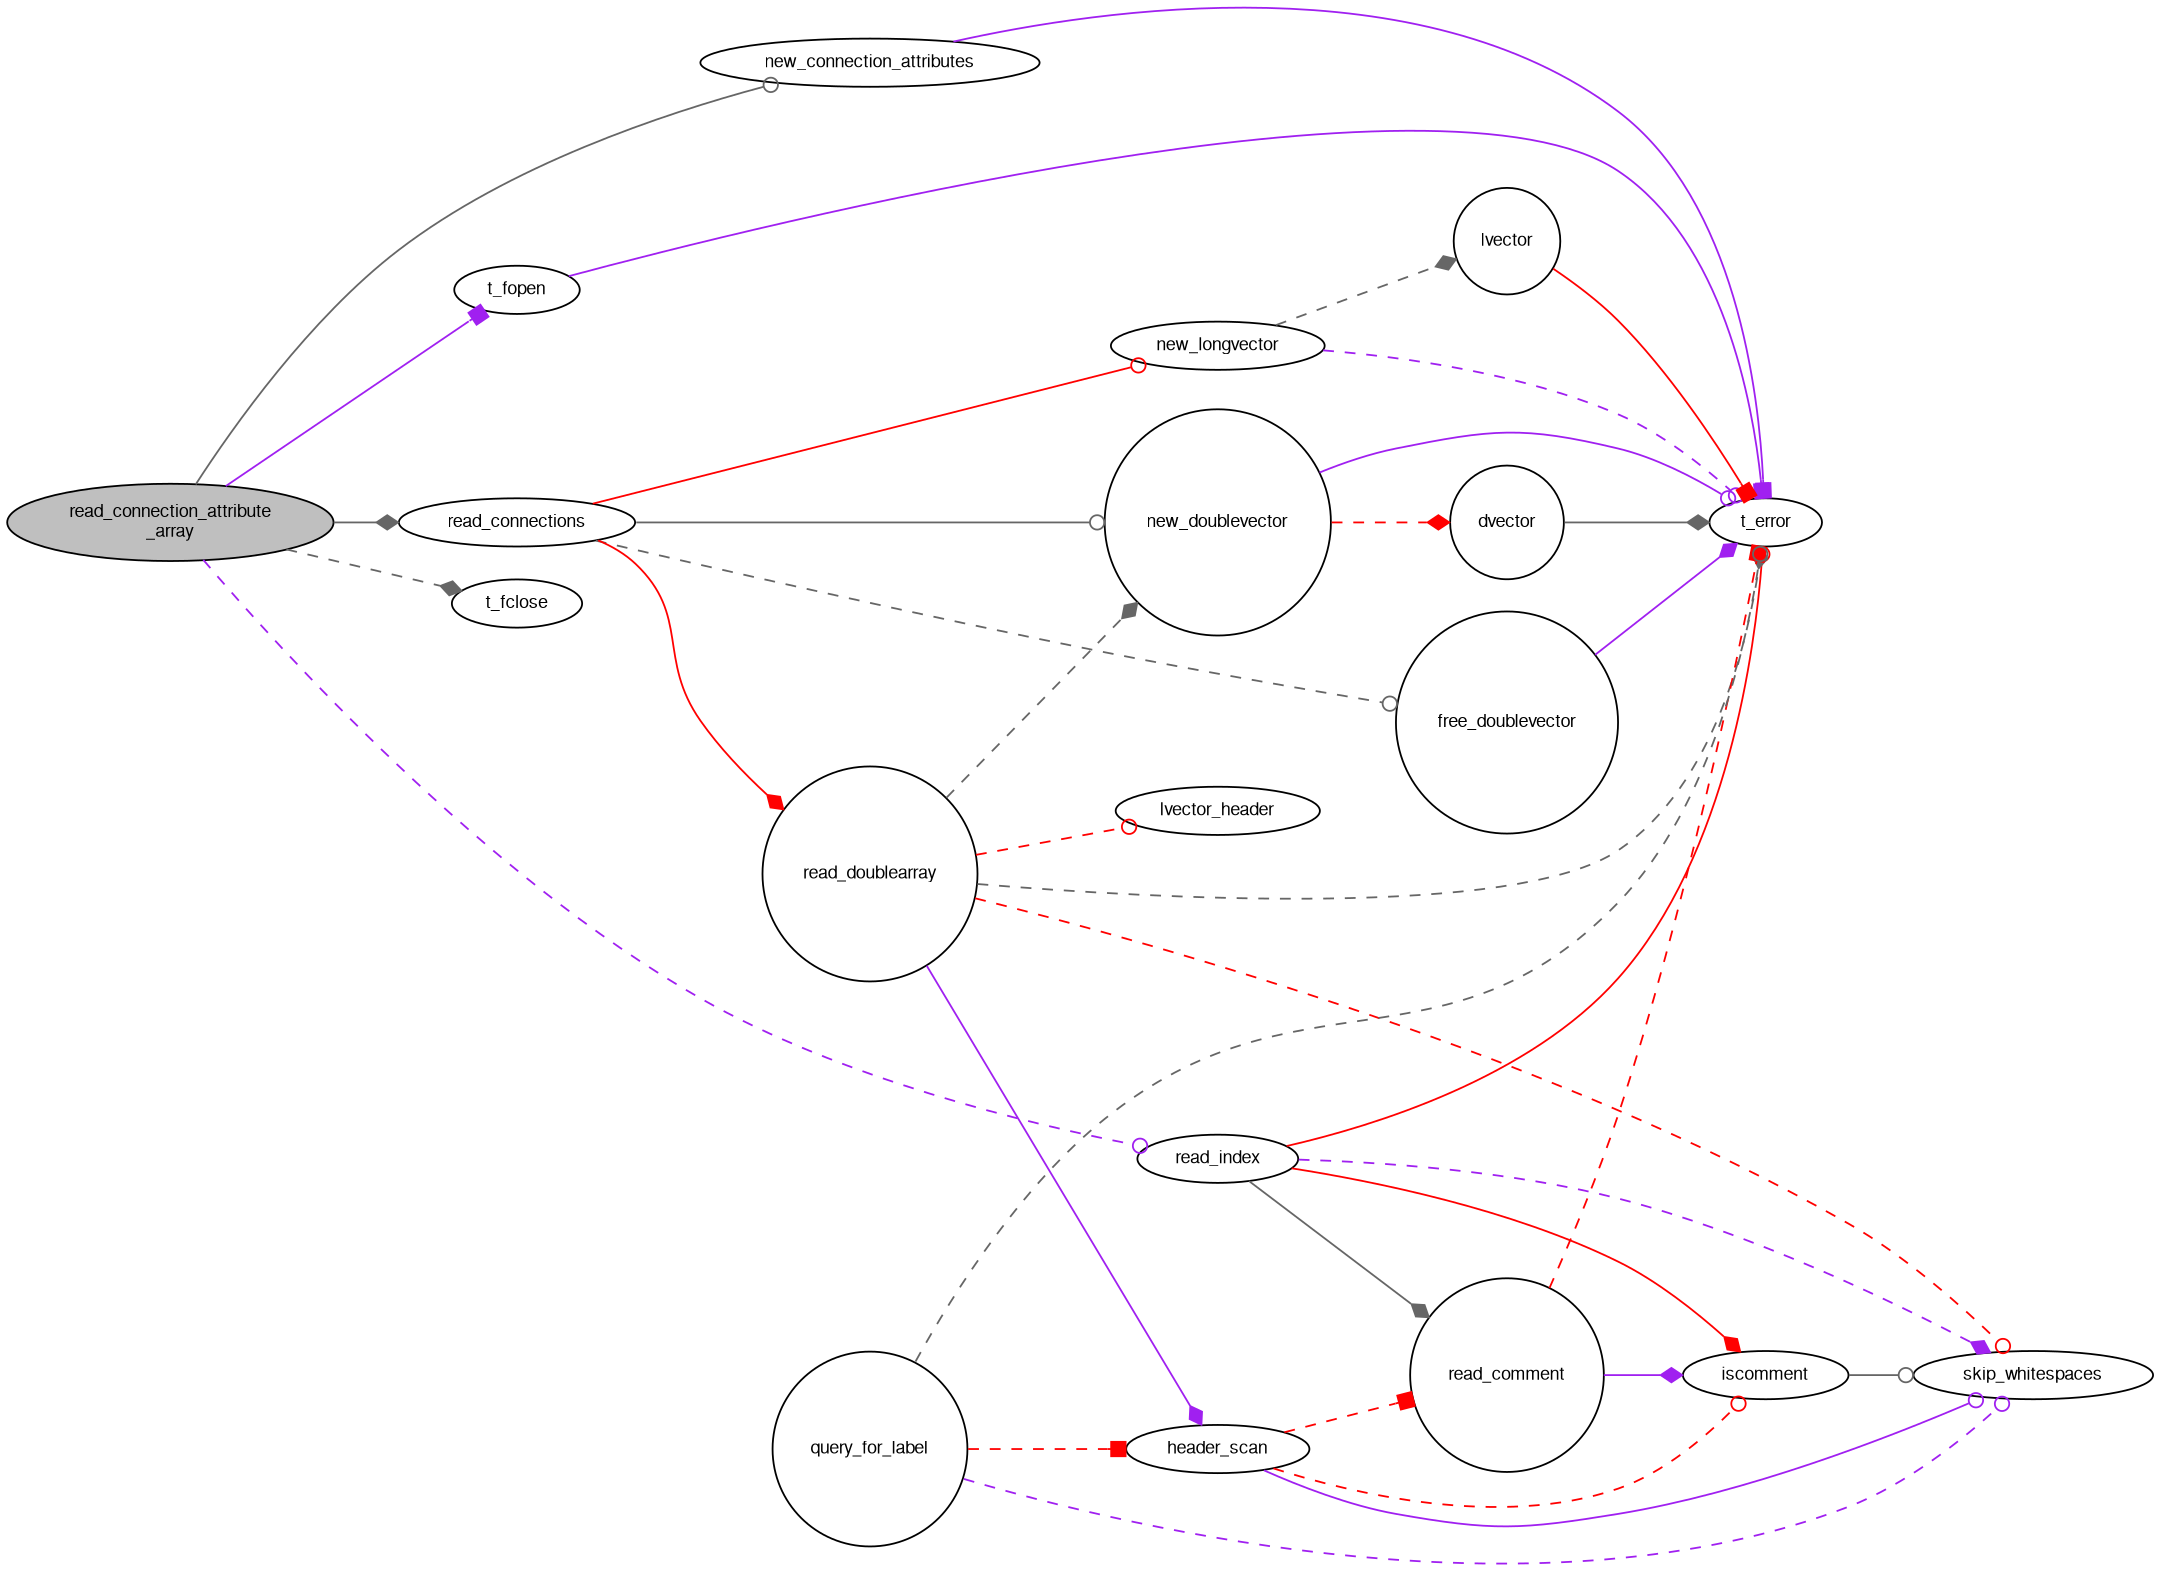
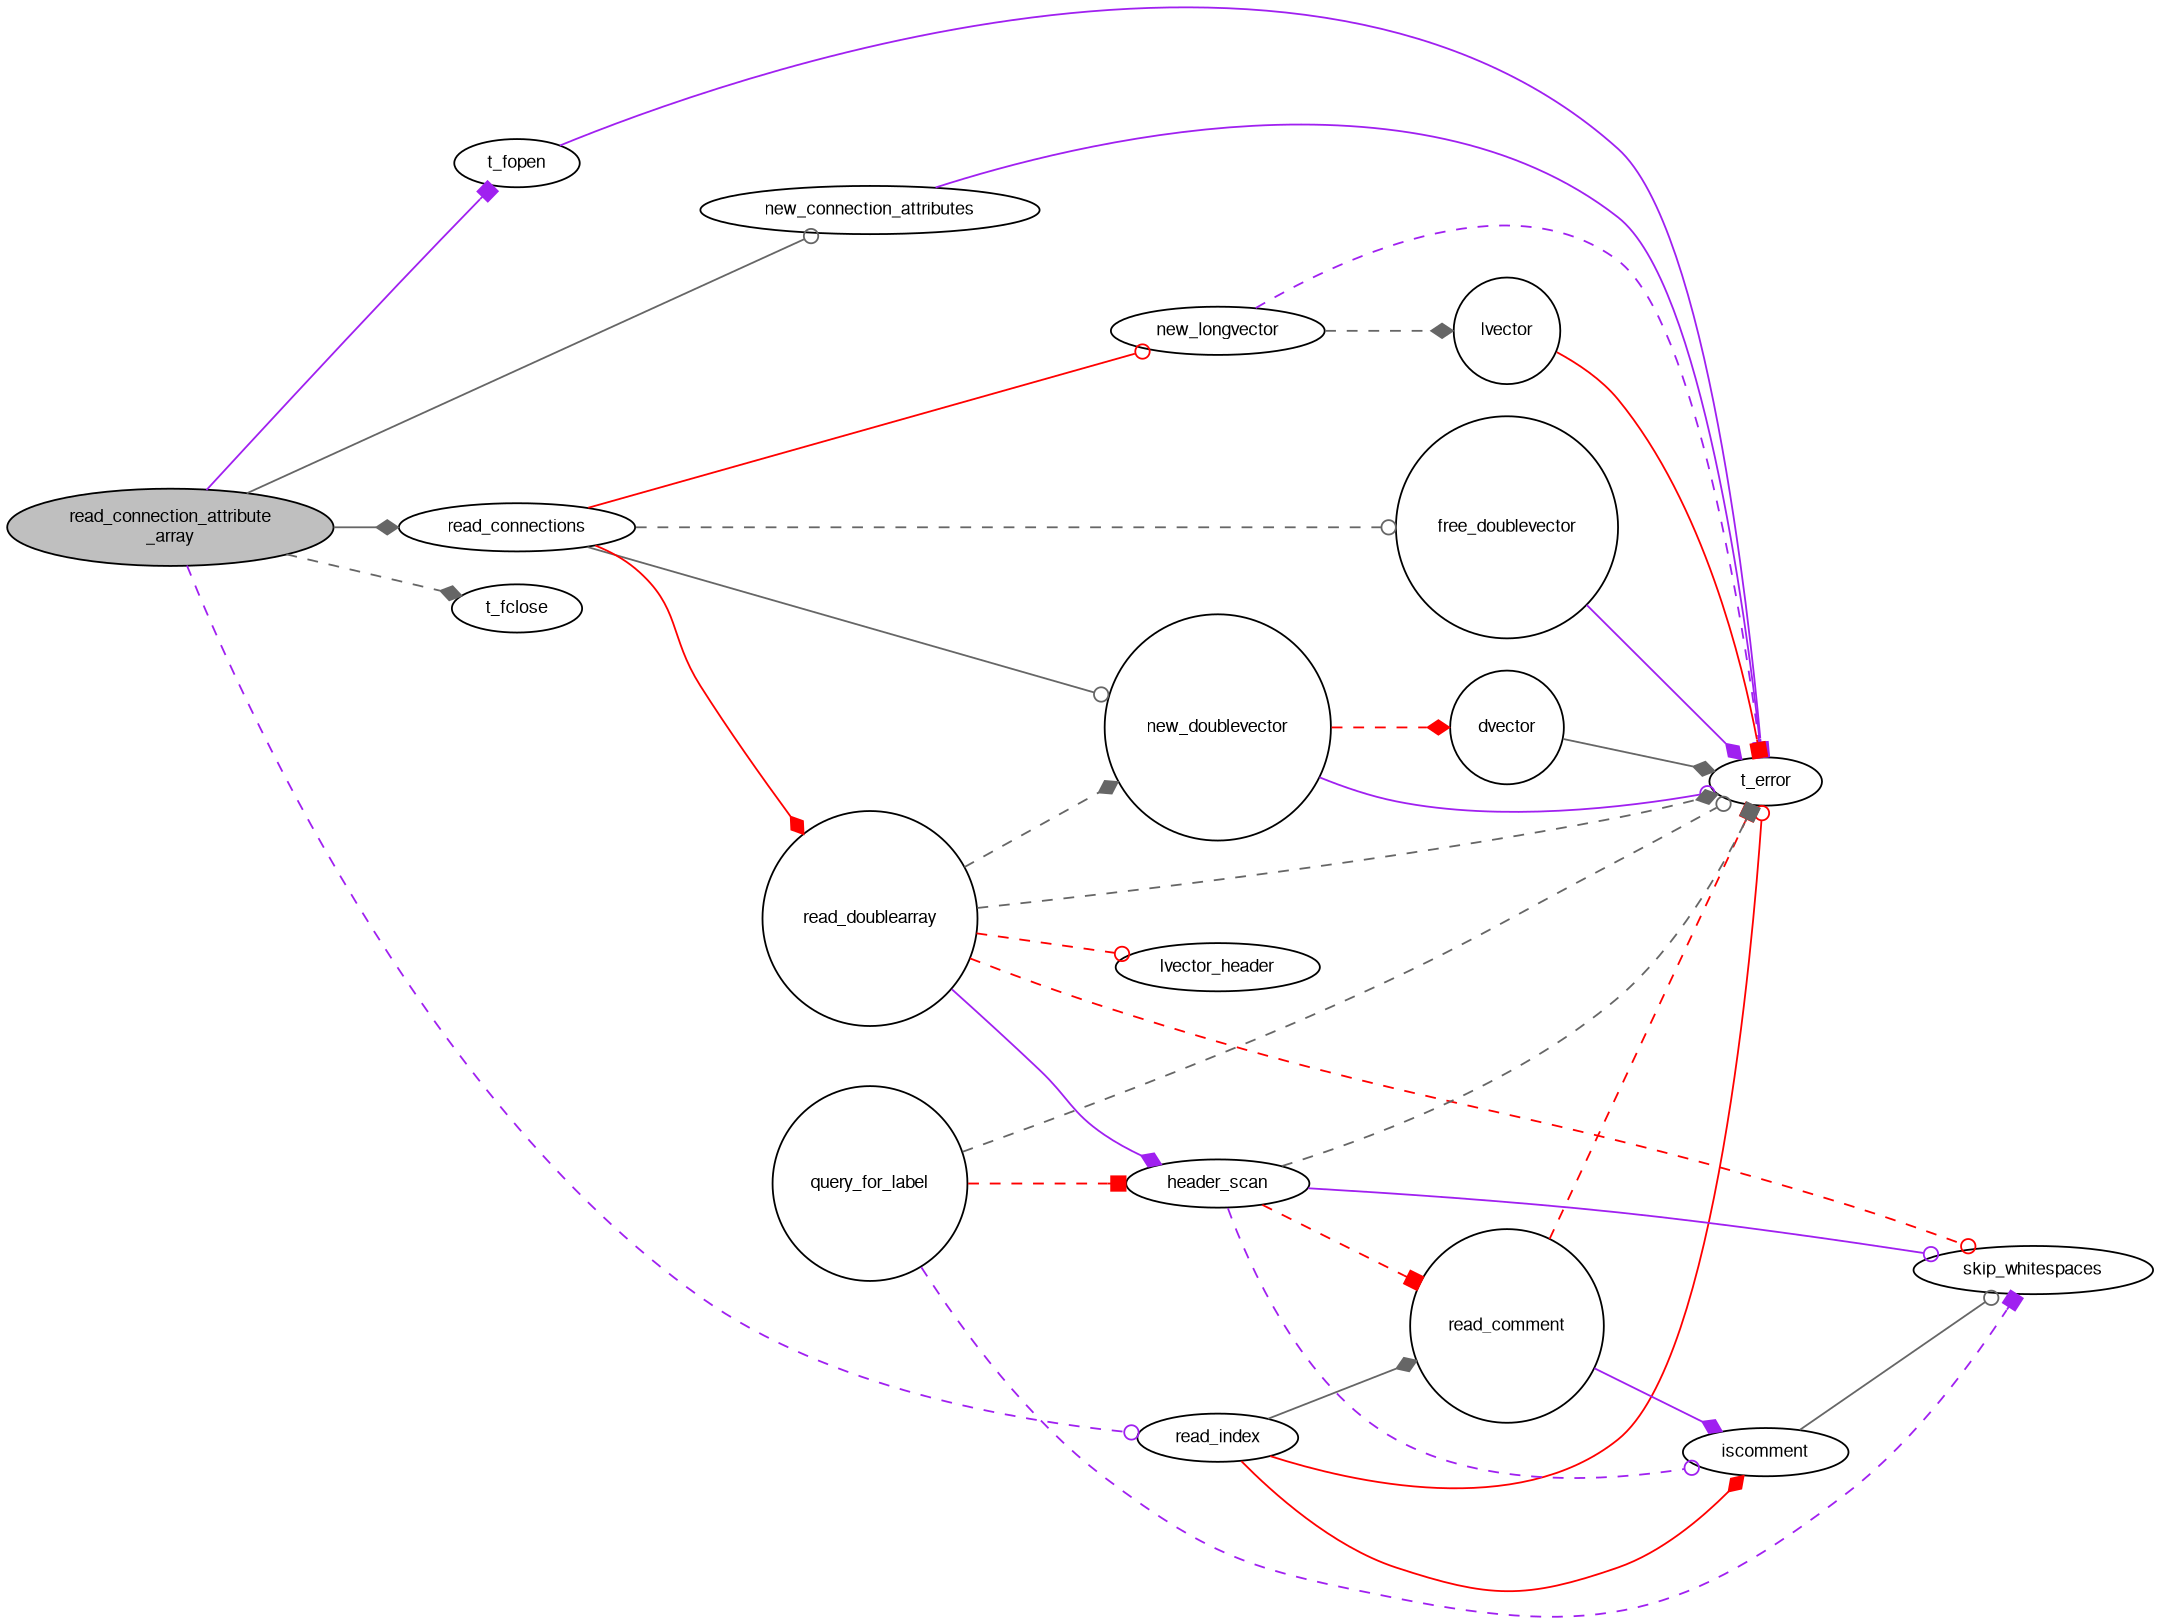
none -> (1553, 1045)
(1646, 1207) -> none
(1515, 1506) -> (1397, 1440)
(1494, 1563) -> (1459, 1609)
